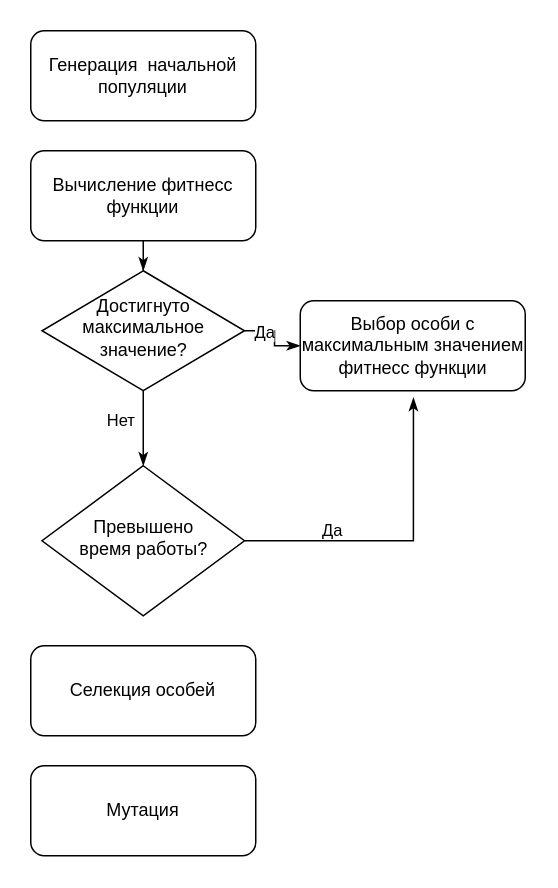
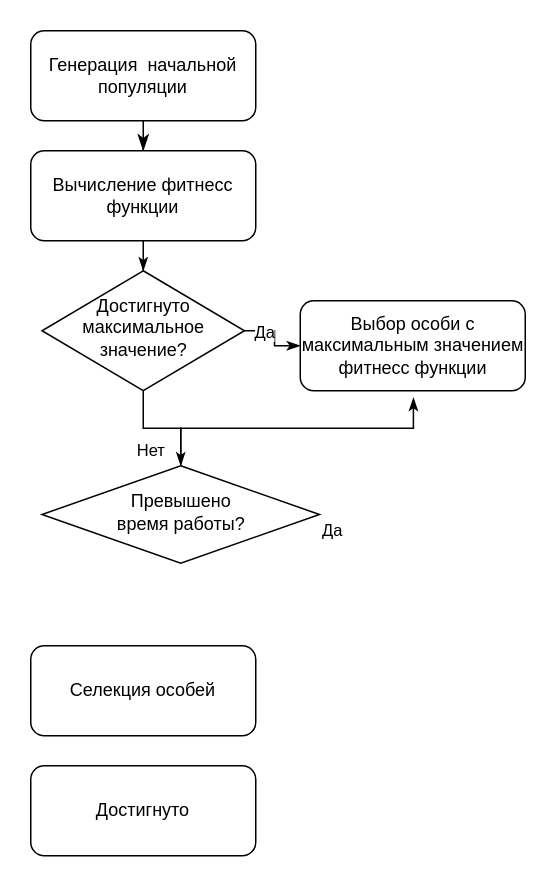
none -> (143, 142)
(143, 541) -> (181, 515)
(143, 811) -> (143, 811)
